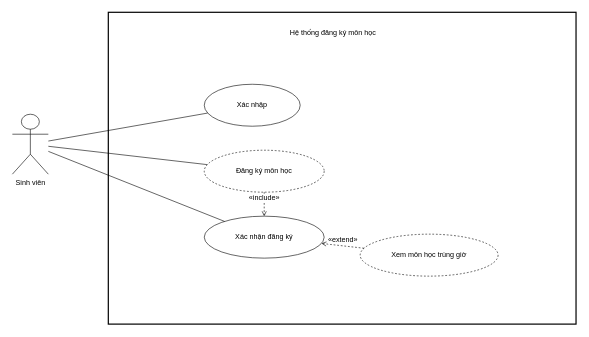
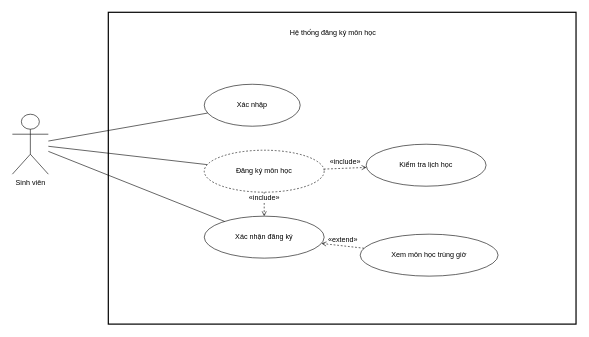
none -> (426, 165)
none -> (347, 168)
(429, 255) -> (429, 255)
